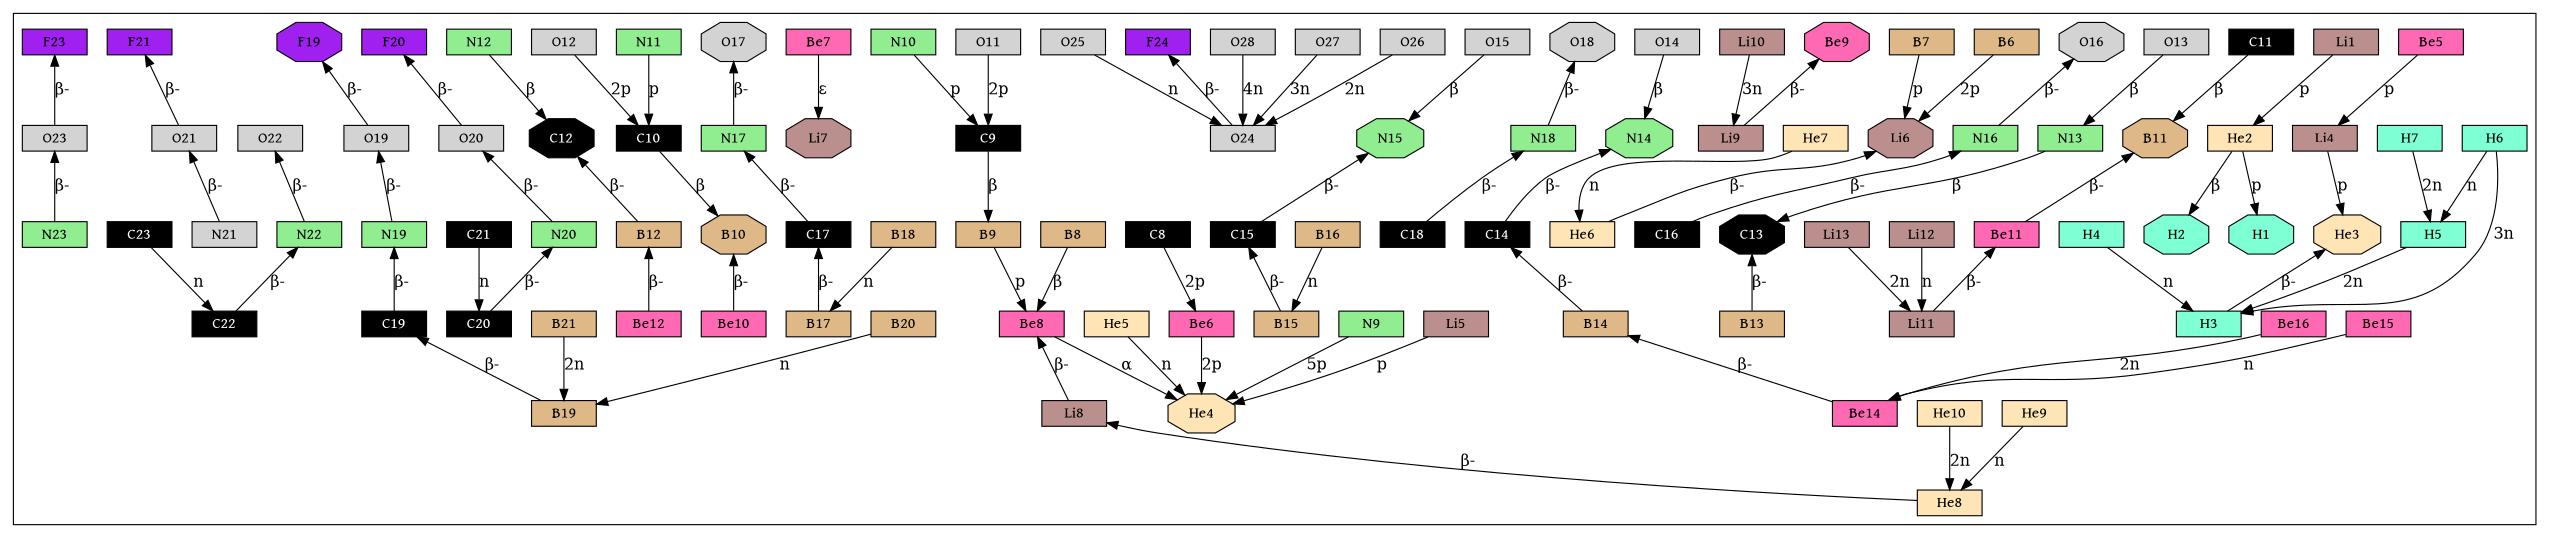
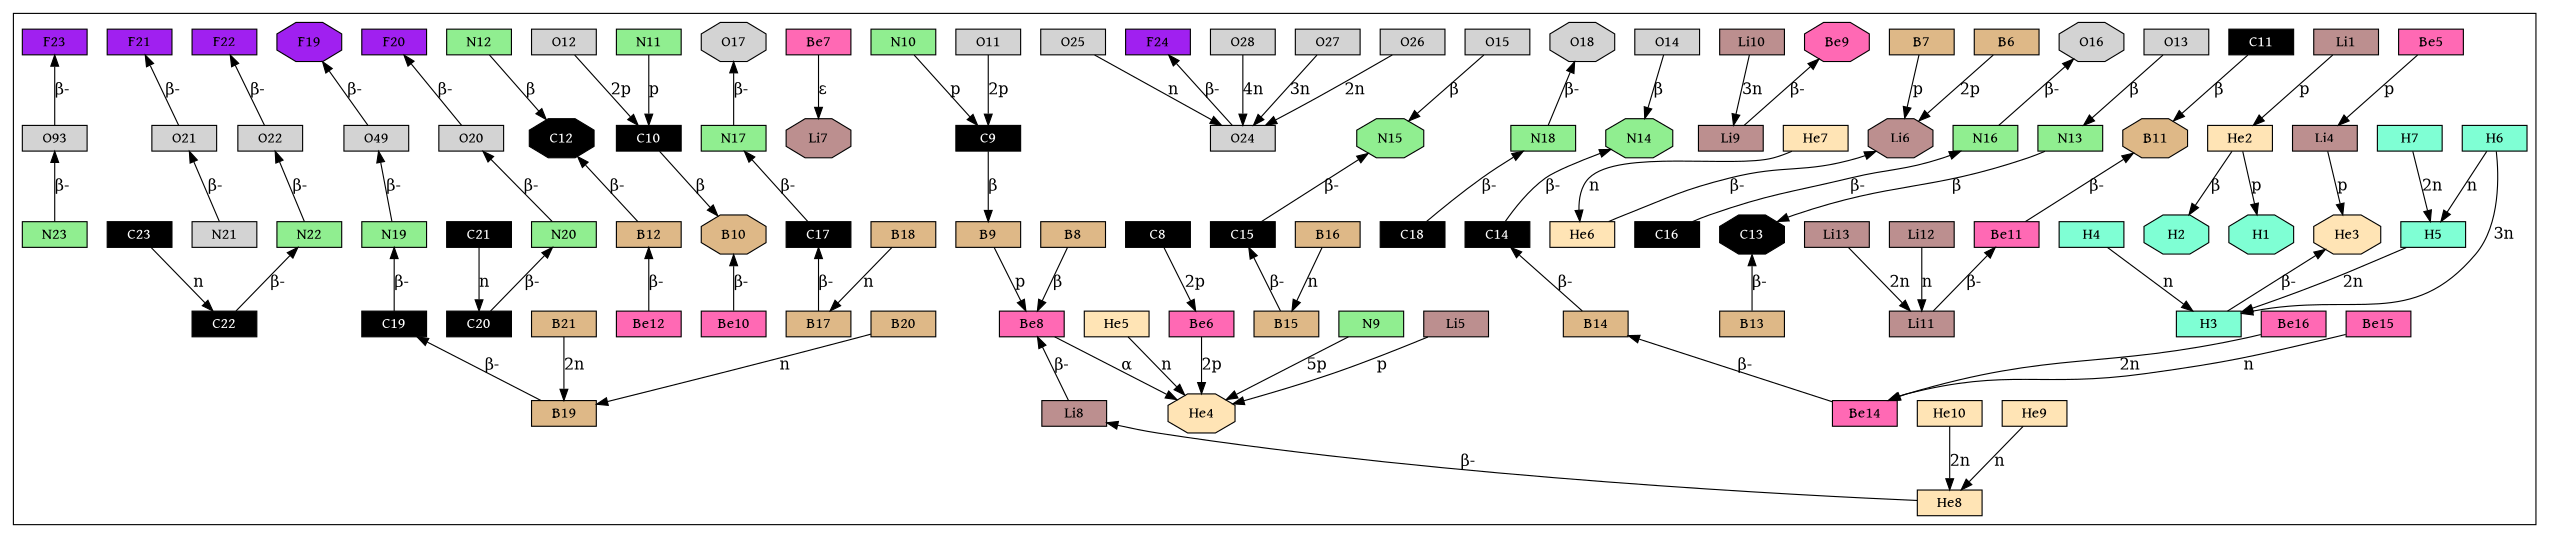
none -> (224, 42)
(55, 138) -> (55, 138)
(376, 138) -> (376, 138)
